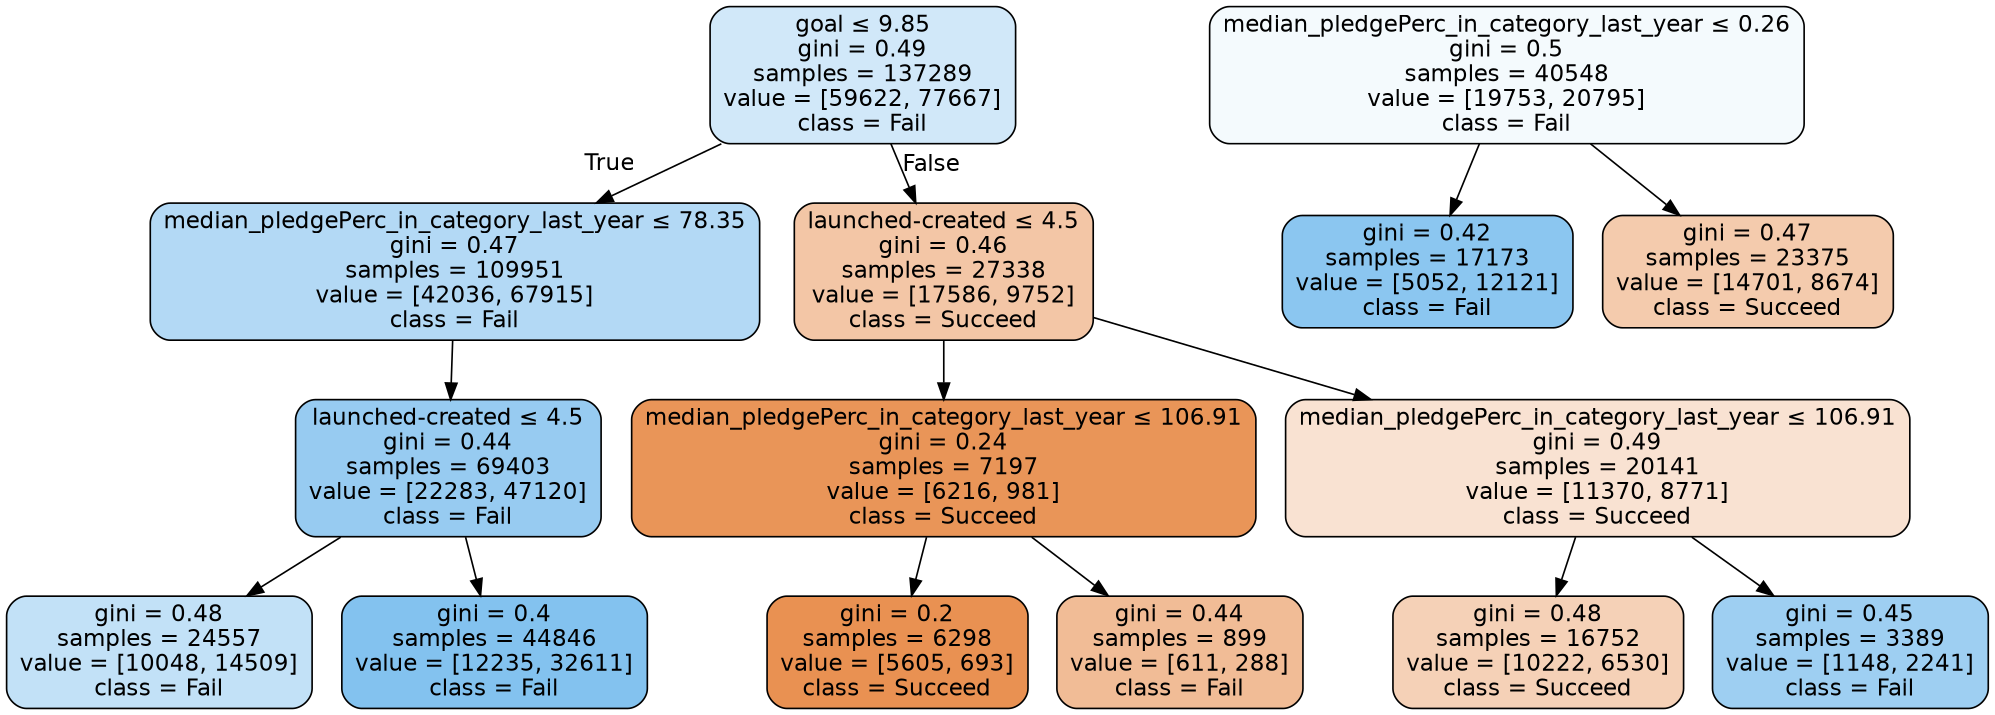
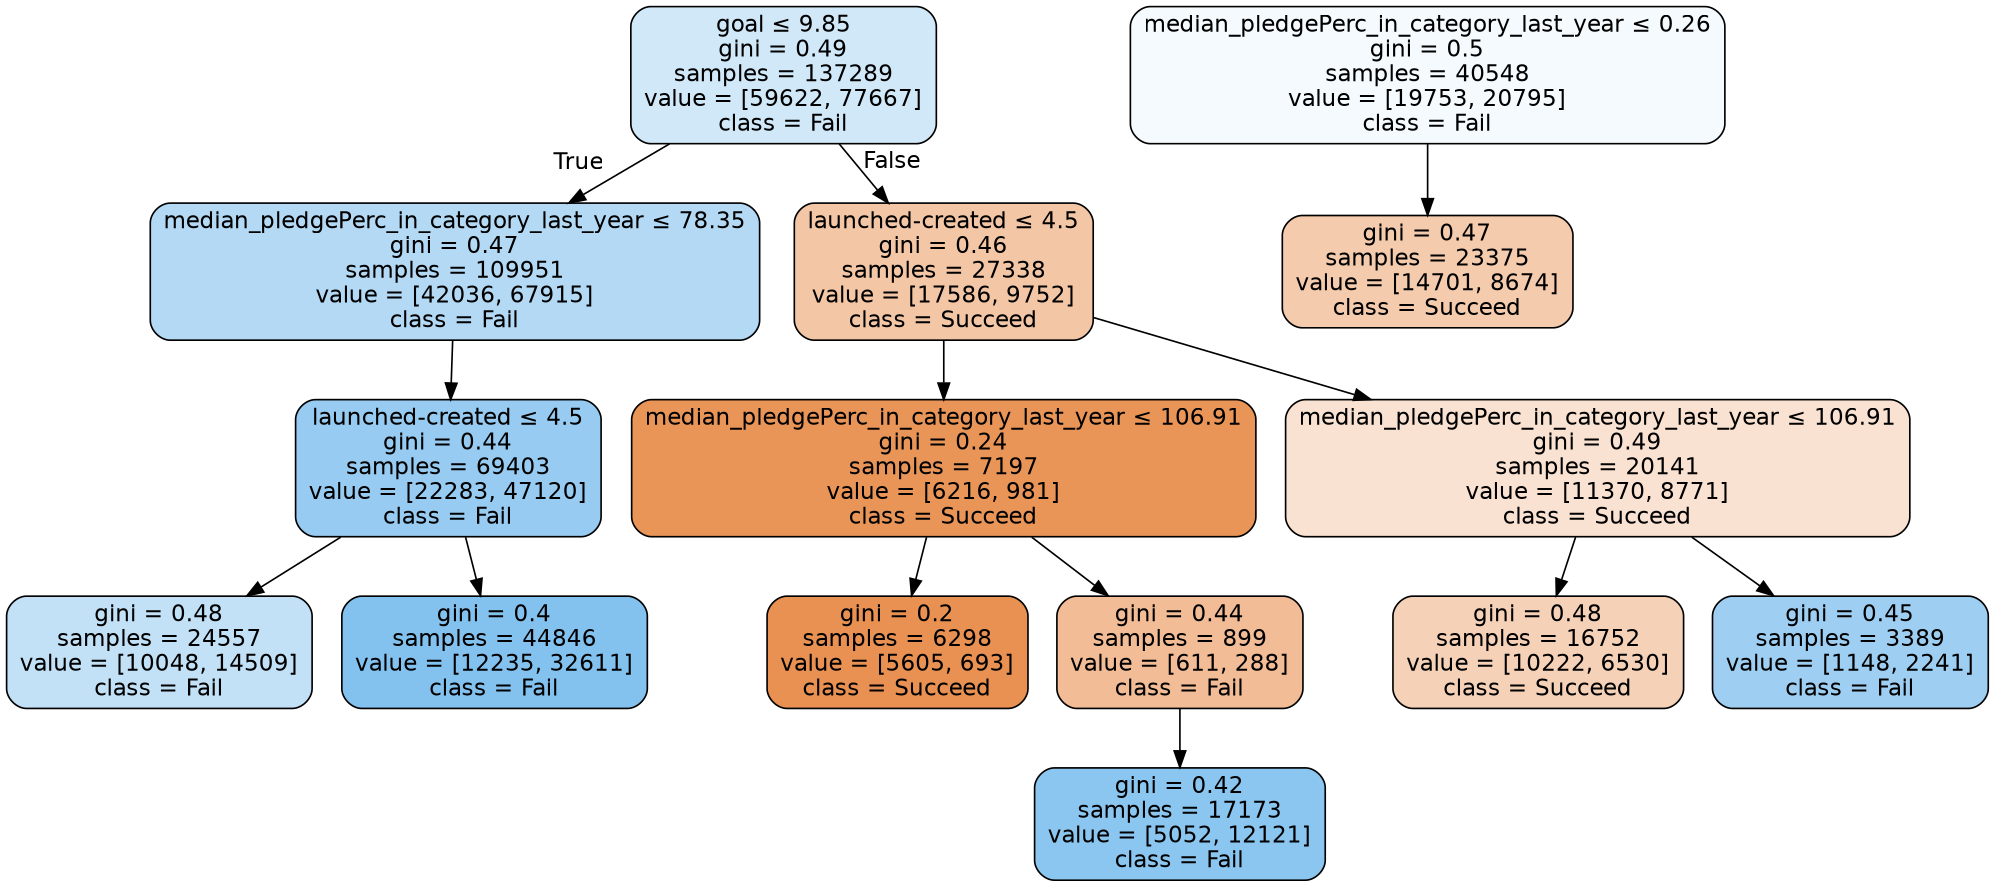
(1468, 172) -> (1180, 730)
